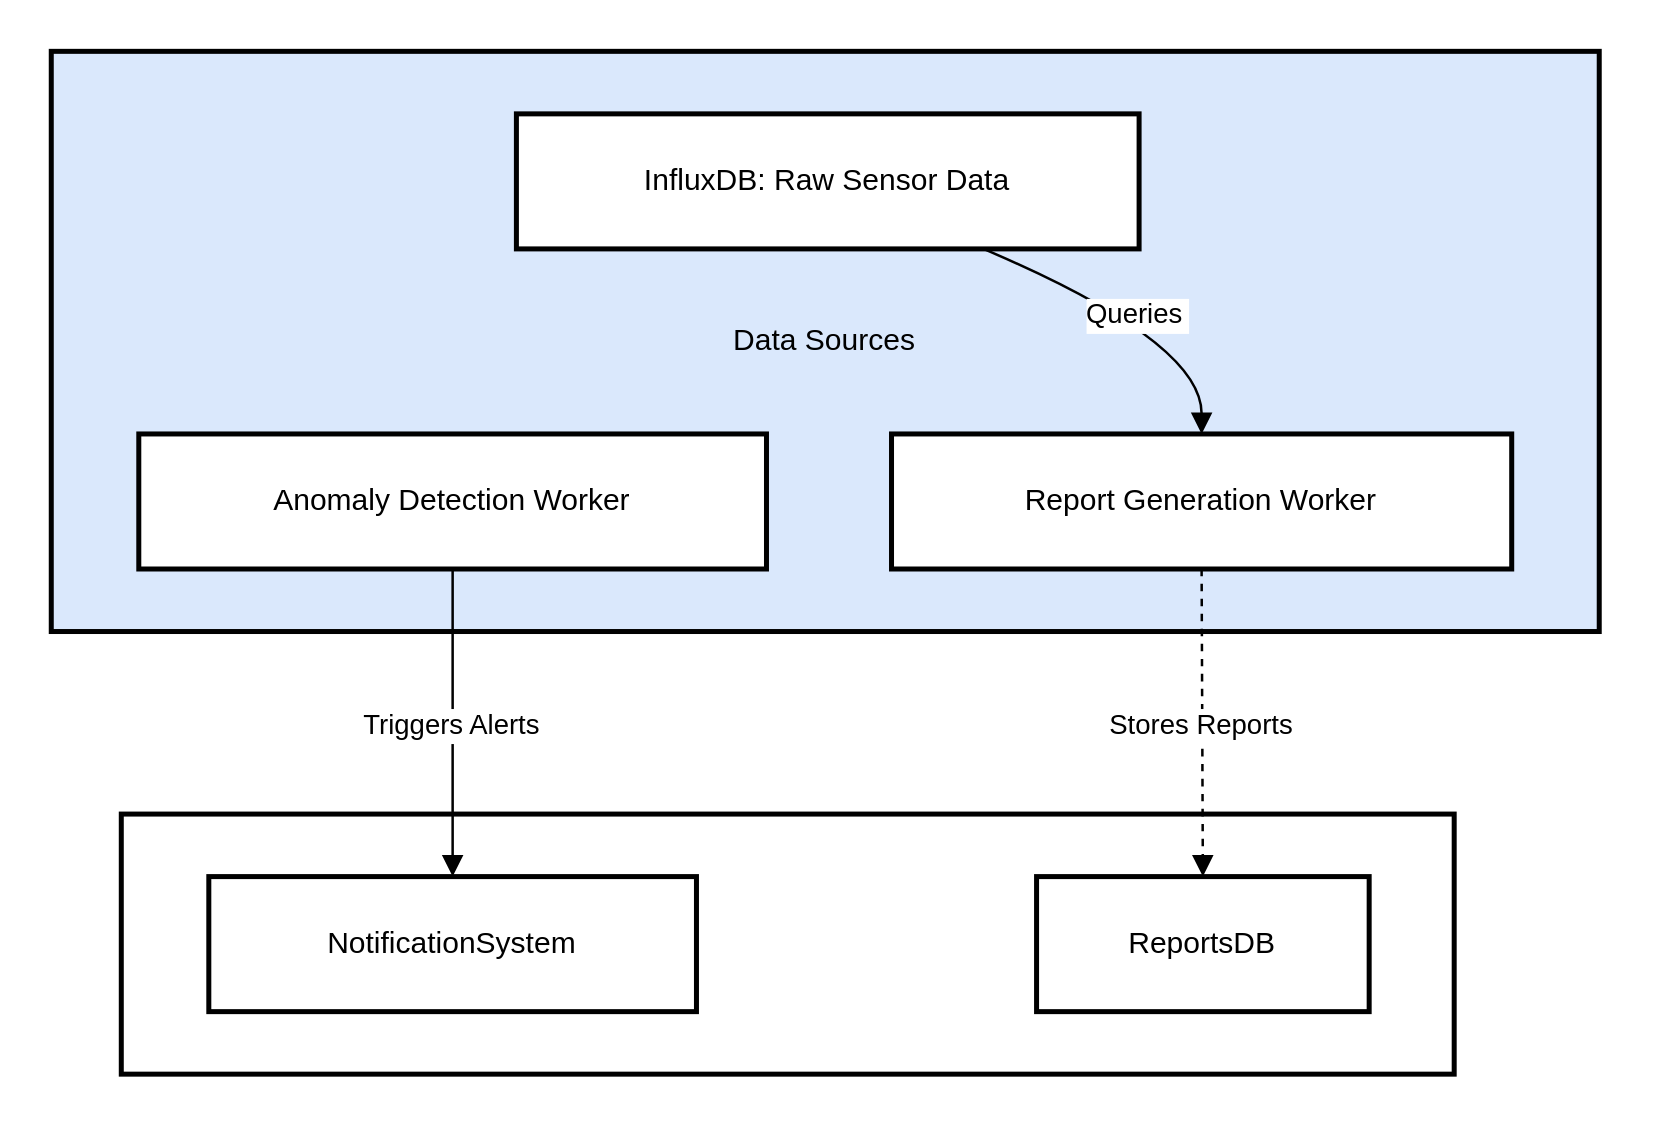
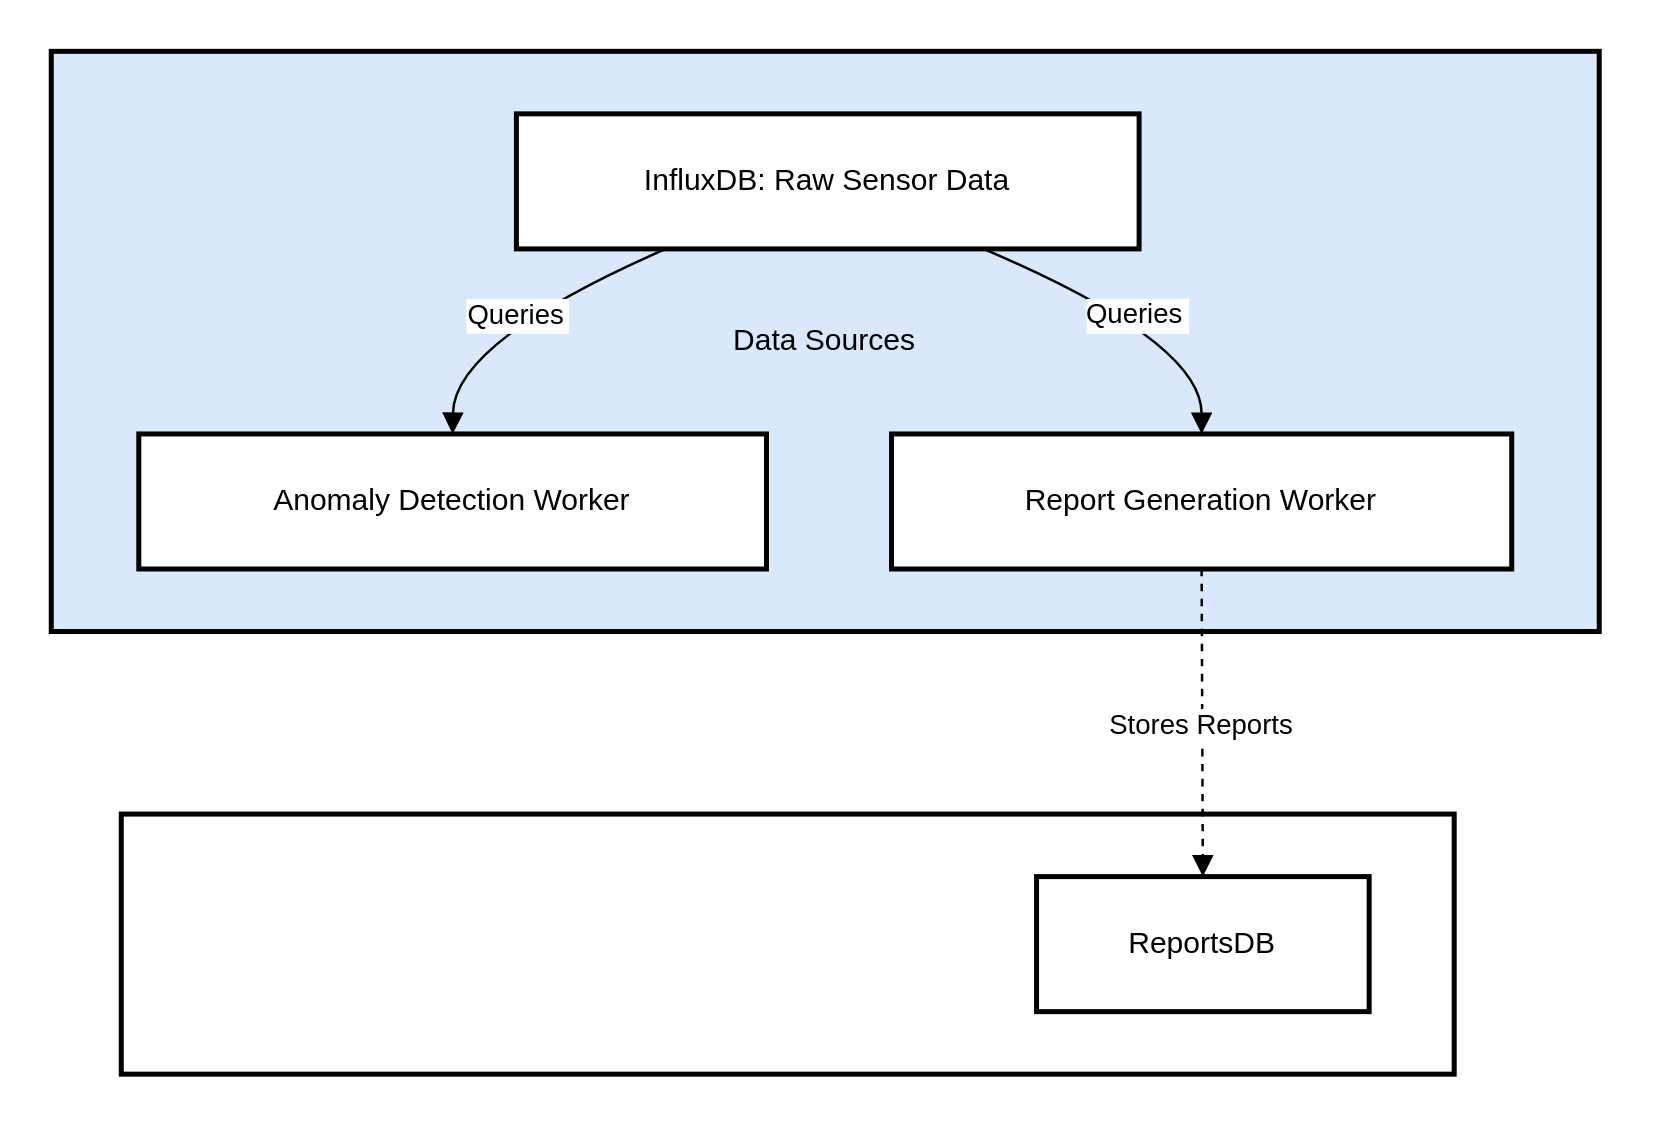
none -> (612, 274)
(453, 710) -> none
(453, 944) -> none
